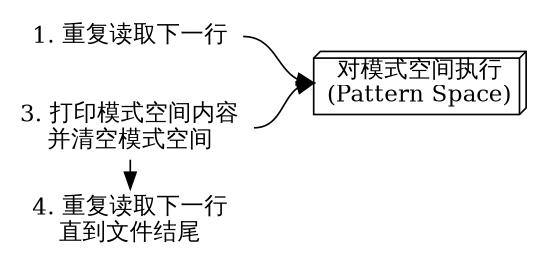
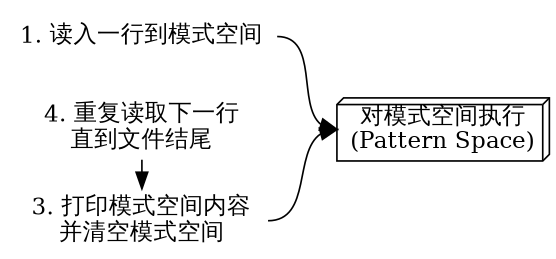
(130, 37) -> (142, 37)
(130, 166) -> (142, 166)
